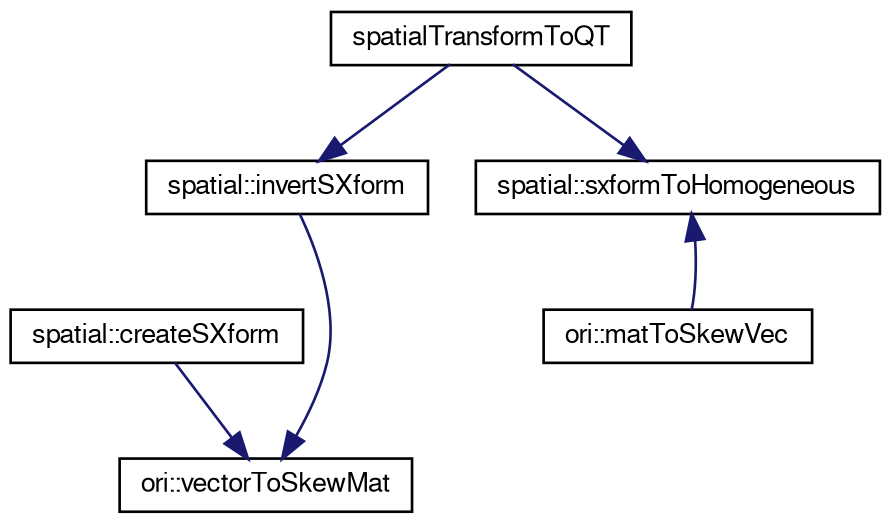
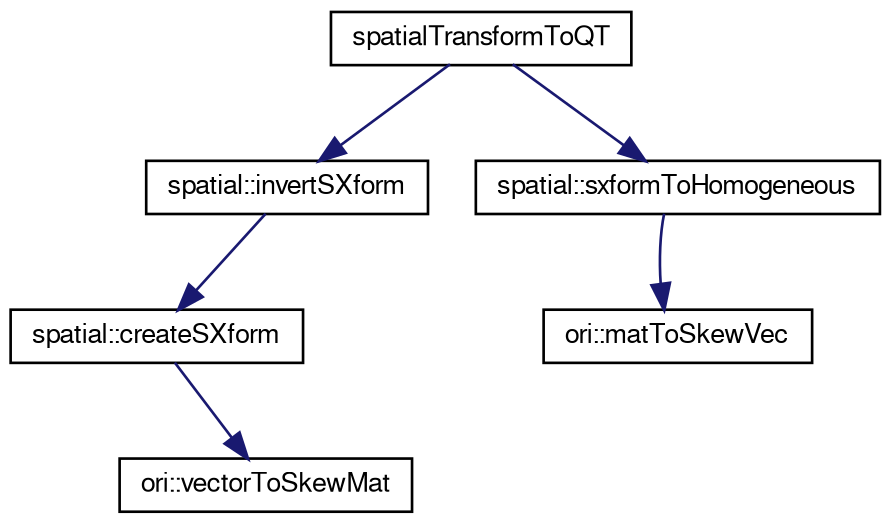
(696, 275) -> (660, 249)
(330, 326) -> (231, 252)
